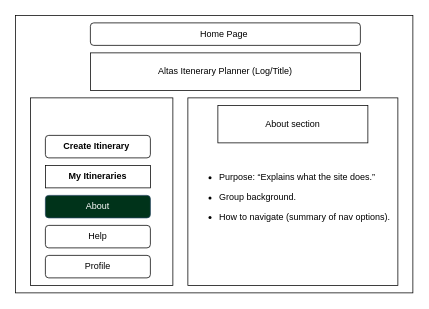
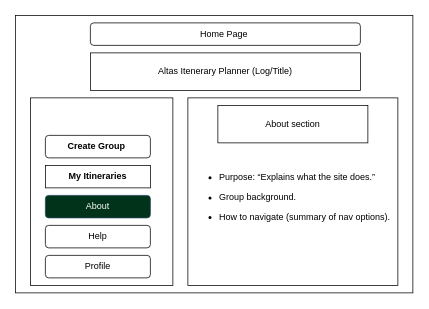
(98, 147) -> (98, 147)
